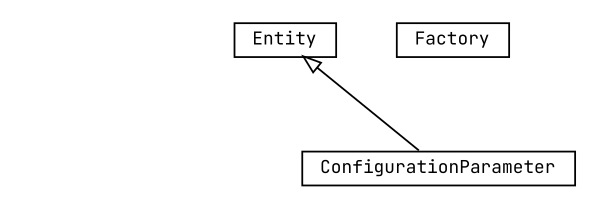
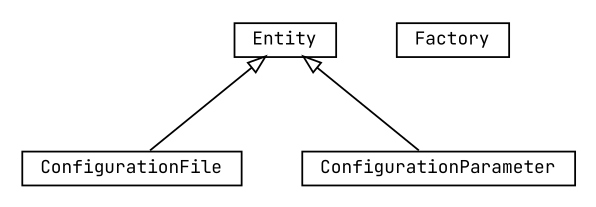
none -> (131, 168)
